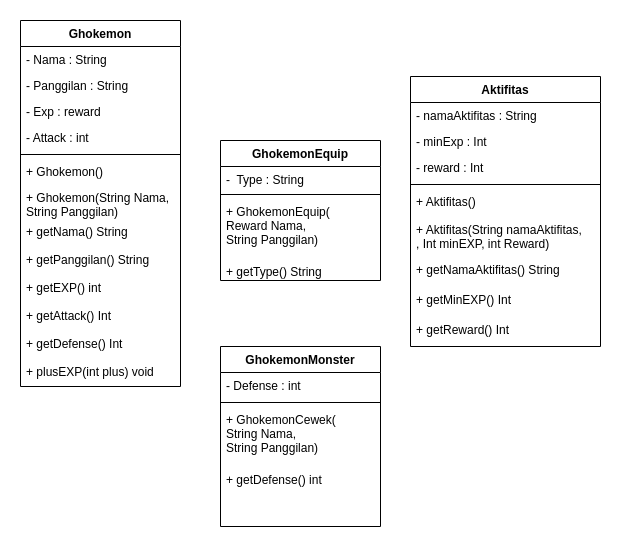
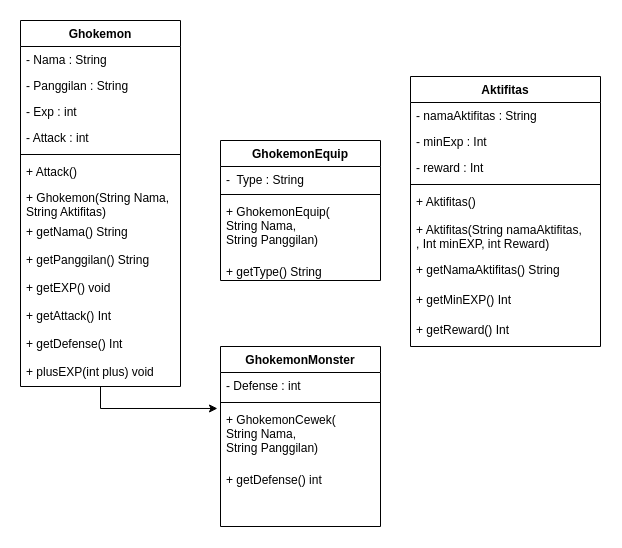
(67, 112) -> (55, 112)
(65, 172) -> (58, 172)
(97, 198) -> (97, 198)
(277, 212) -> (277, 212)
(68, 288) -> (72, 288)
none -> (145, 408)
